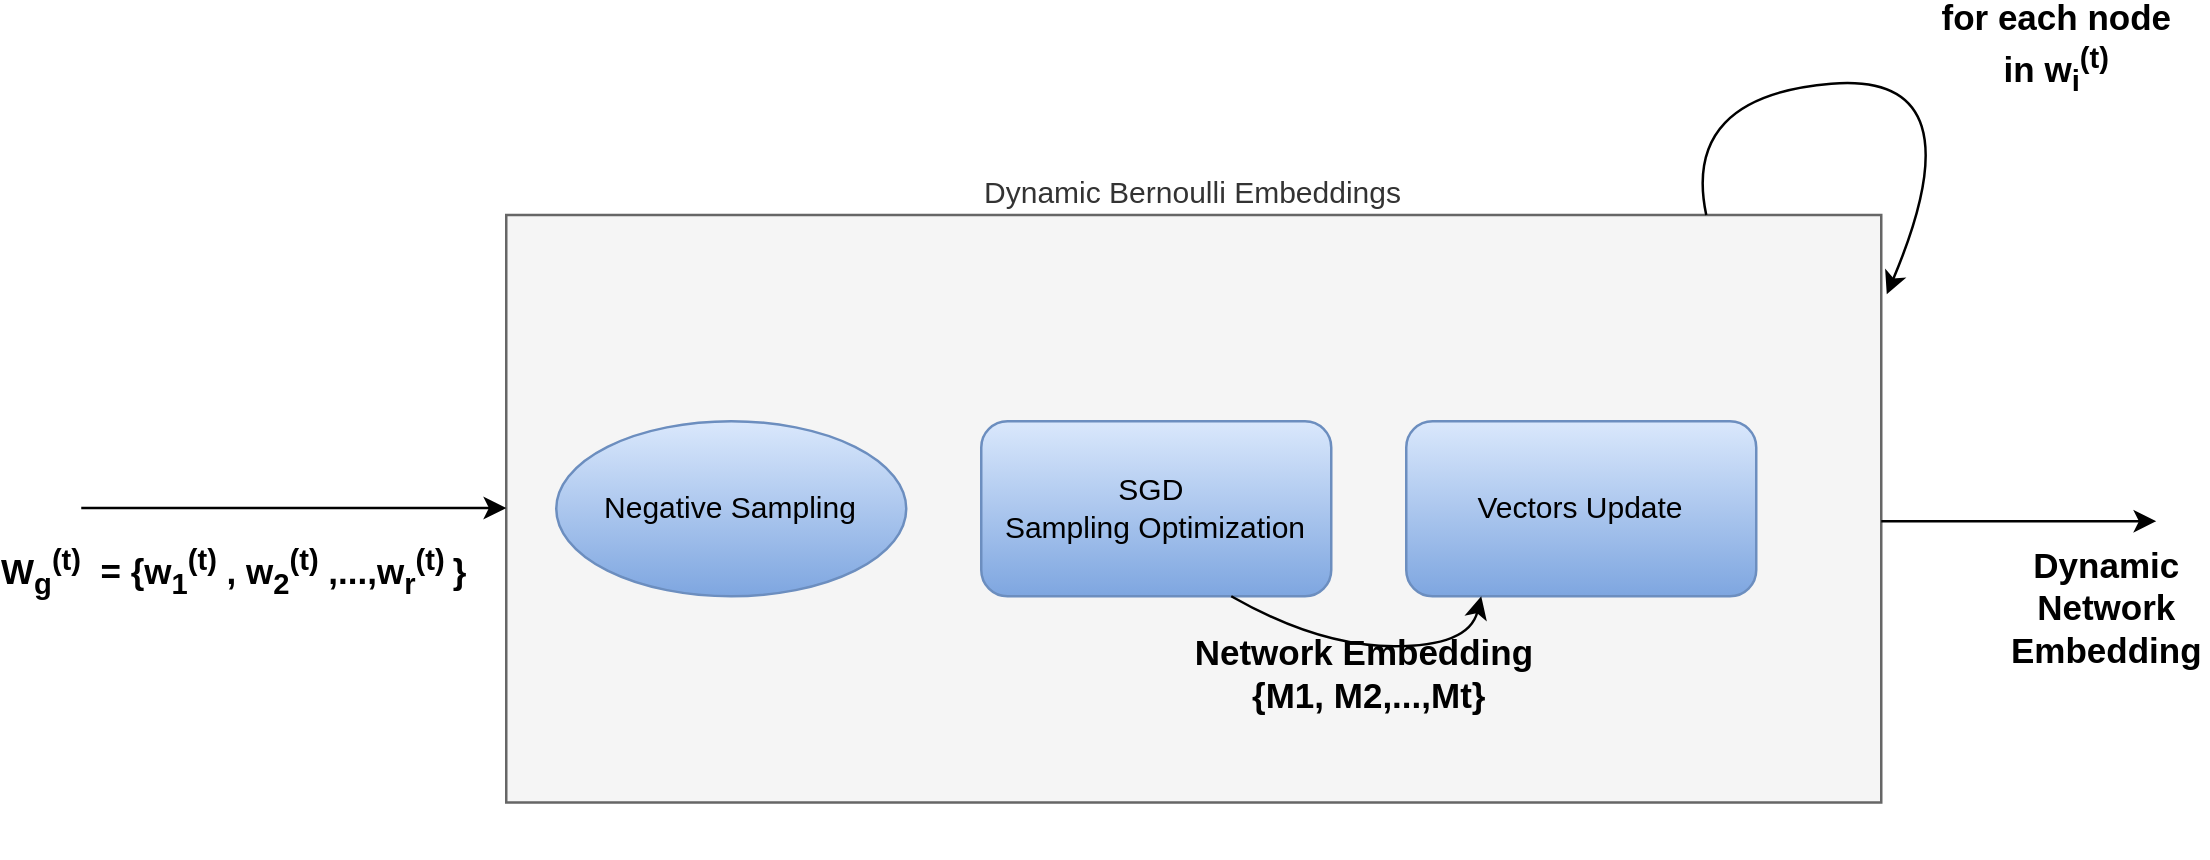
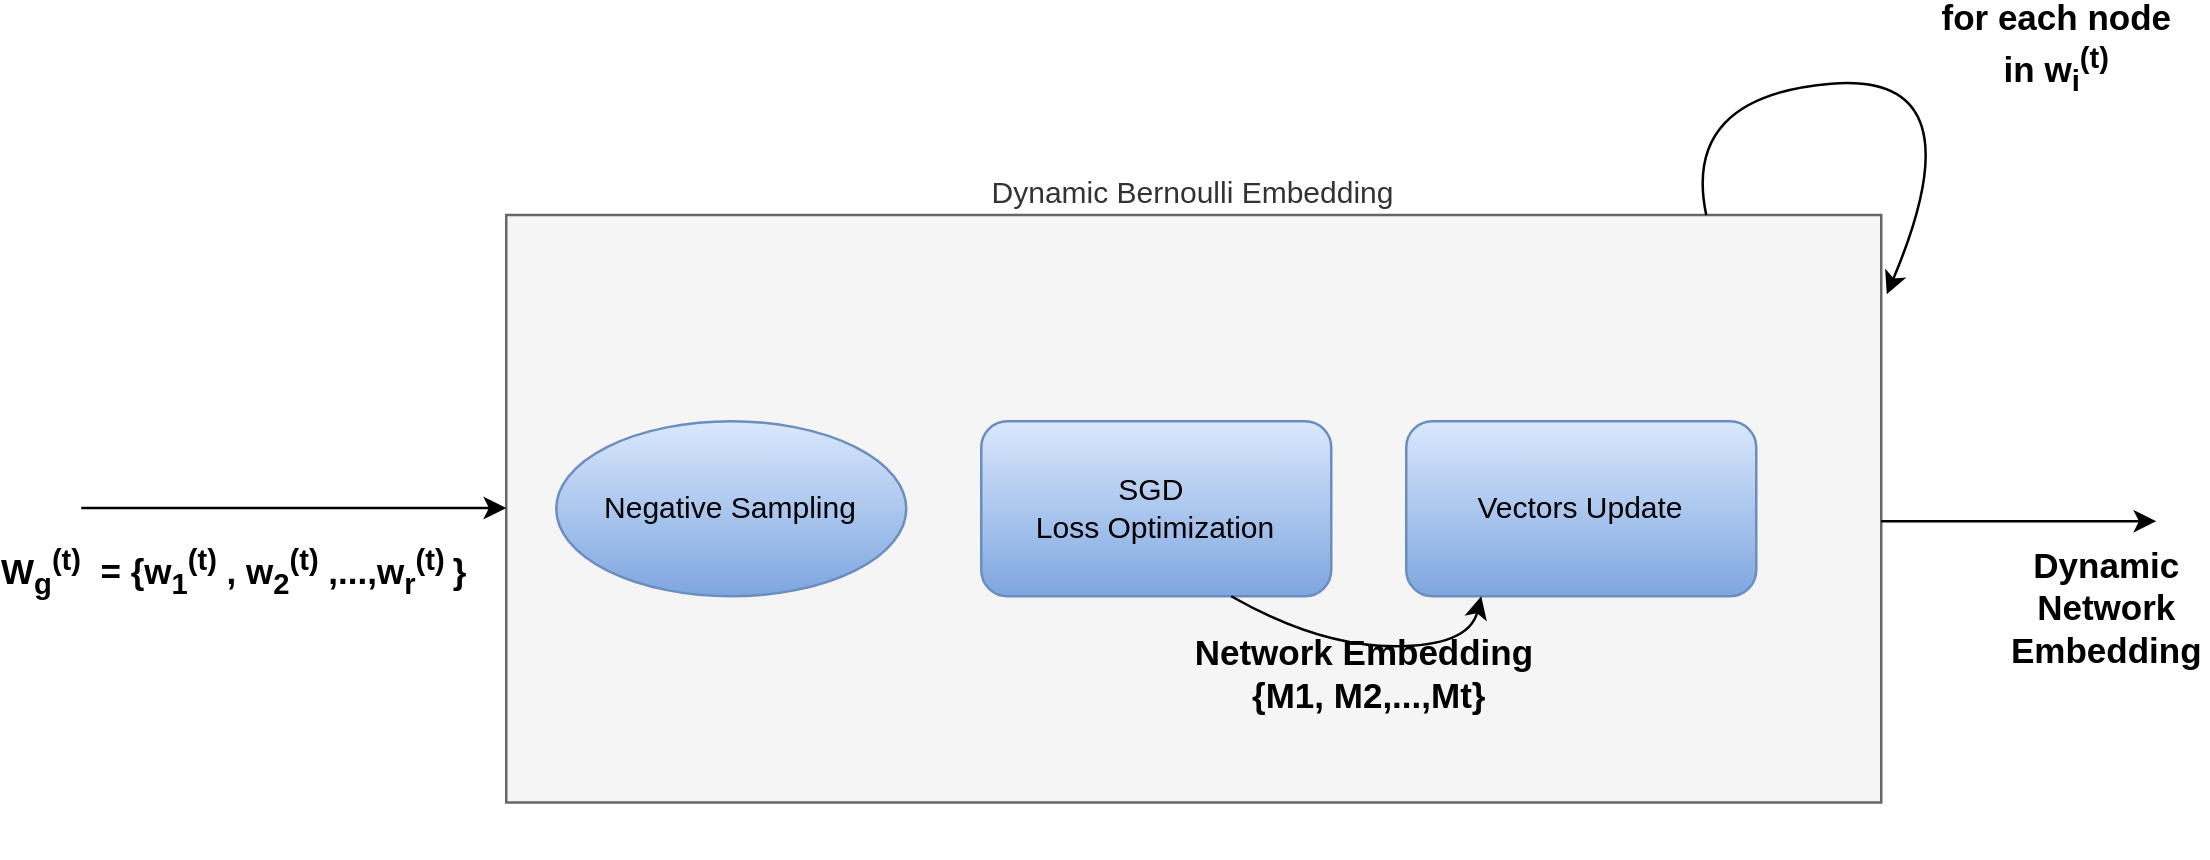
(1194, 191) -> (1194, 191)
(1156, 509) -> (1156, 509)
